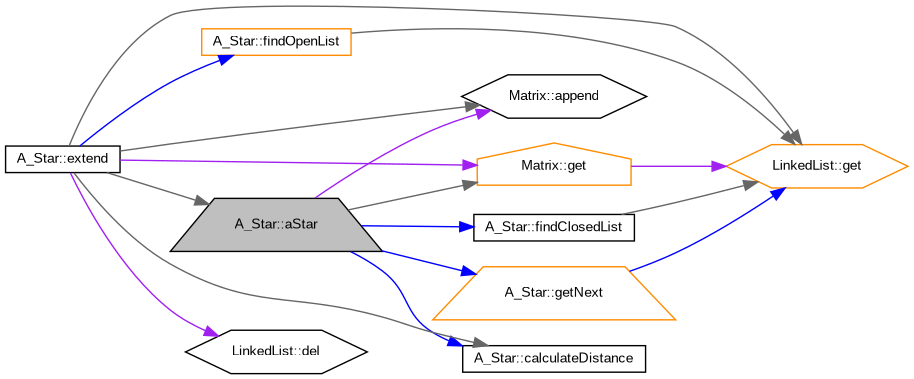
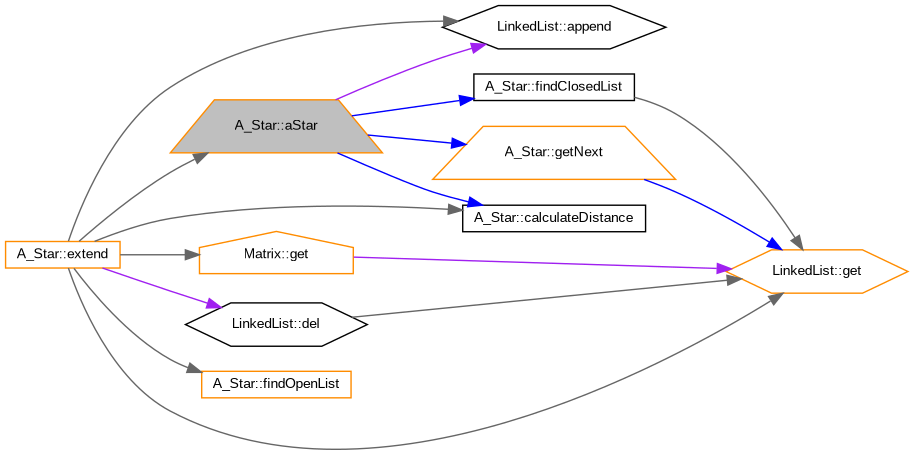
(580, 38) -> (539, 299)
(146, 97) -> (125, 325)
(554, 97) -> (554, 27)
(63, 159) -> (63, 255)
(291, 163) -> (153, 255)
(406, 198) -> none
(276, 225) -> (276, 126)
